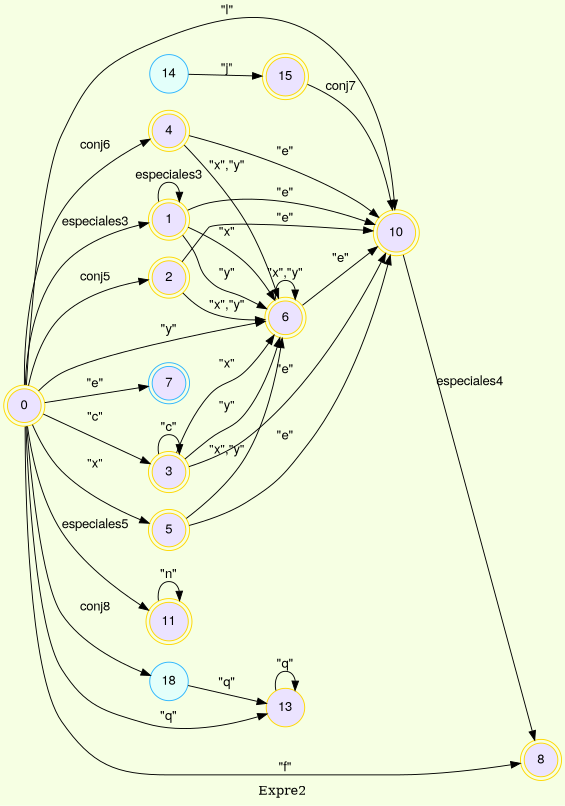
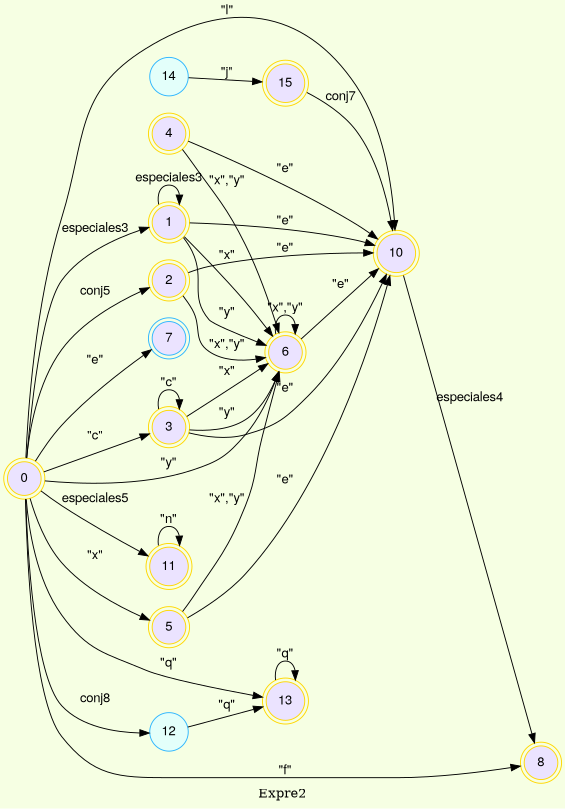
(46, 245) -> none
(169, 681) -> (169, 732)
(285, 708) -> (285, 701)
